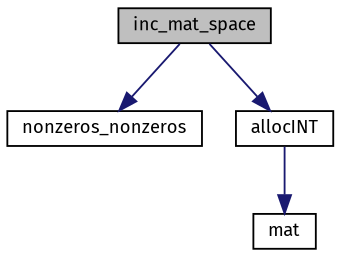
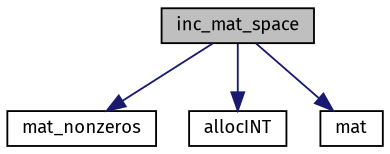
(105, 129) -> (82, 129)
(285, 171) -> (287, 71)
